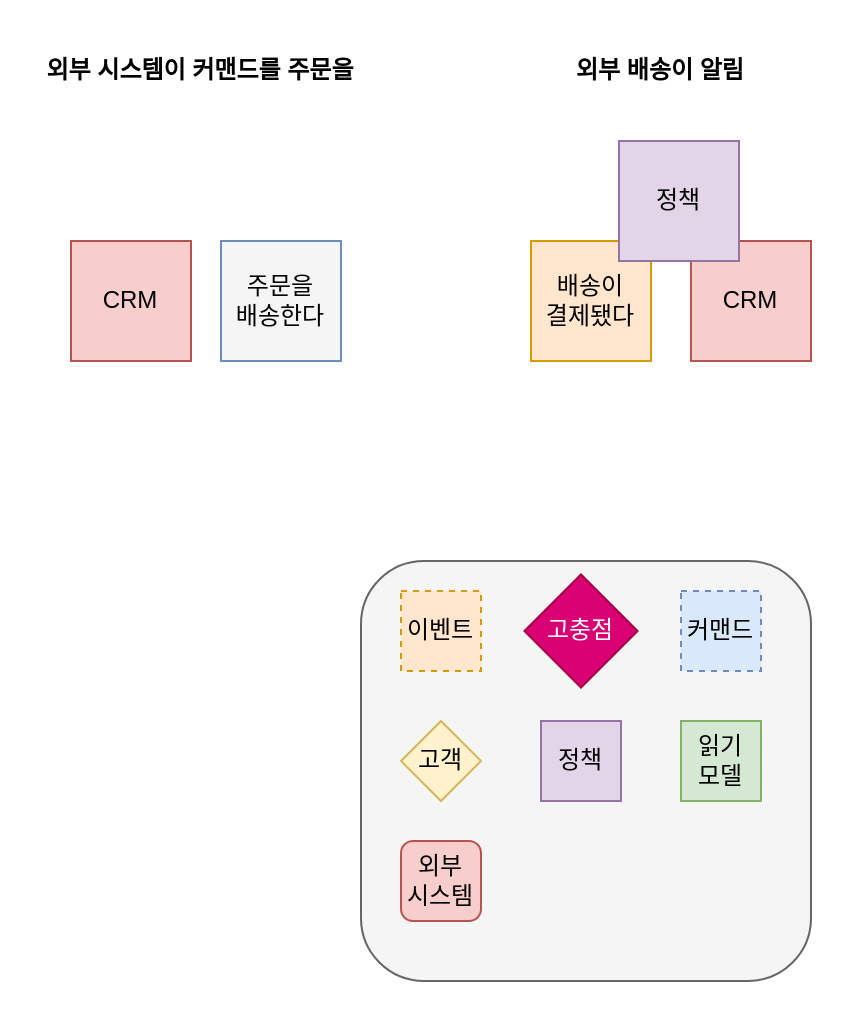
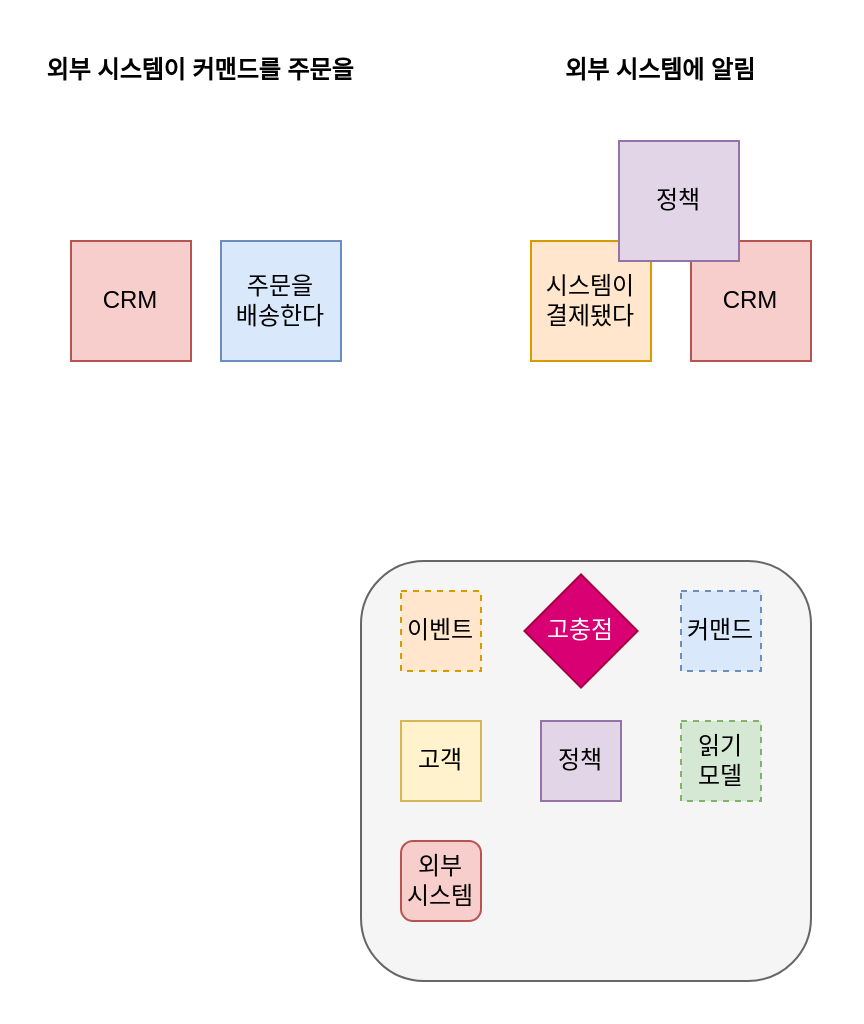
(661, 71) -> (661, 71)
(281, 301) -> (281, 301)
(591, 301) -> (591, 301)
(441, 761) -> (441, 761)
(721, 761) -> (721, 761)
